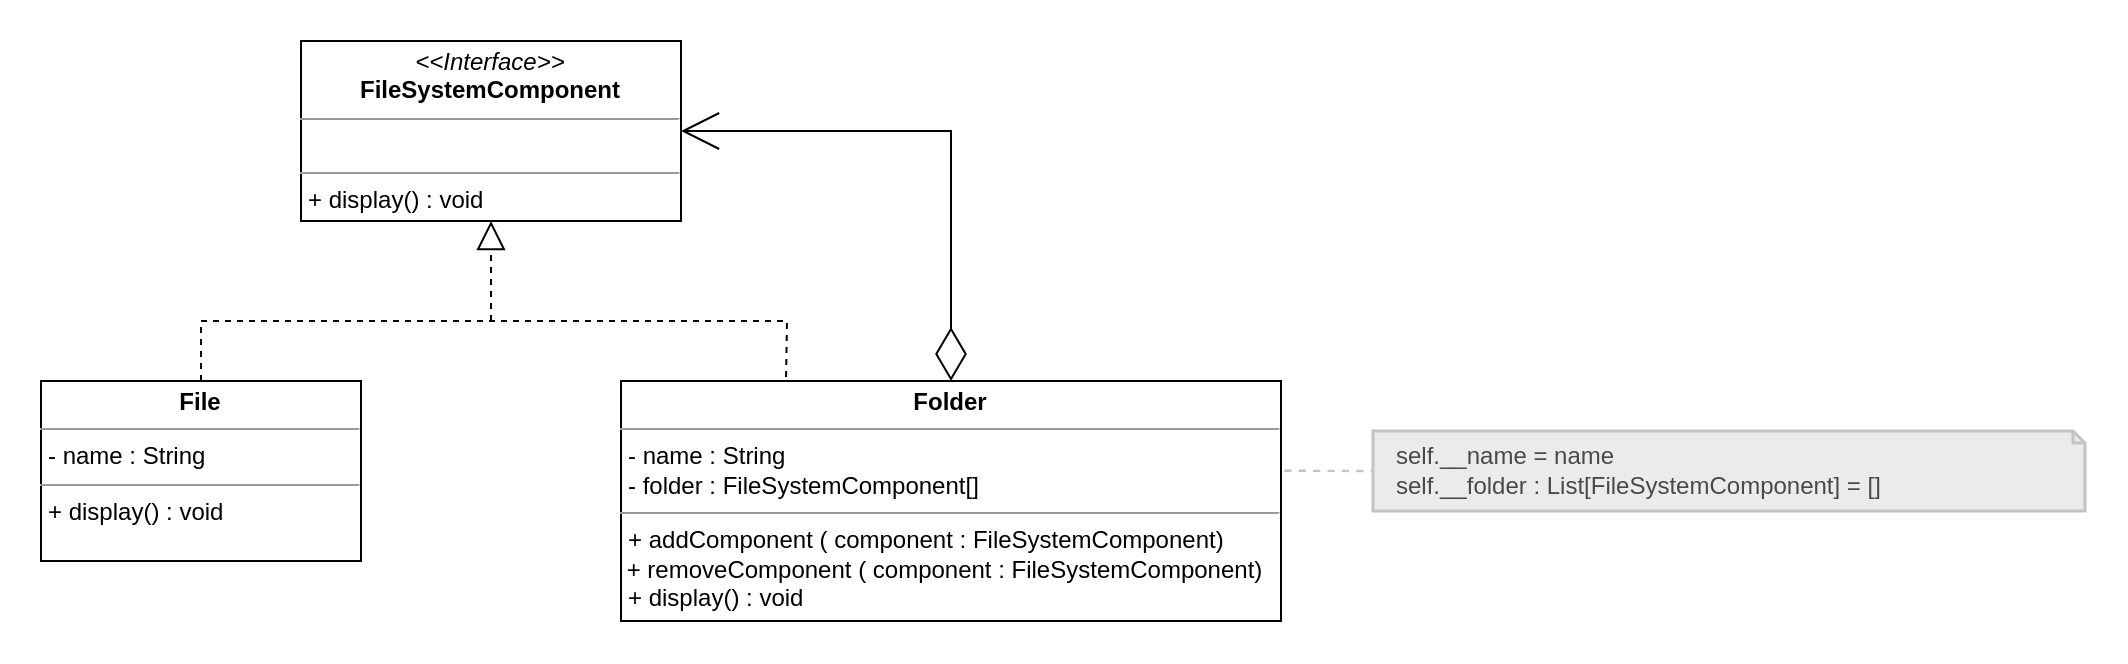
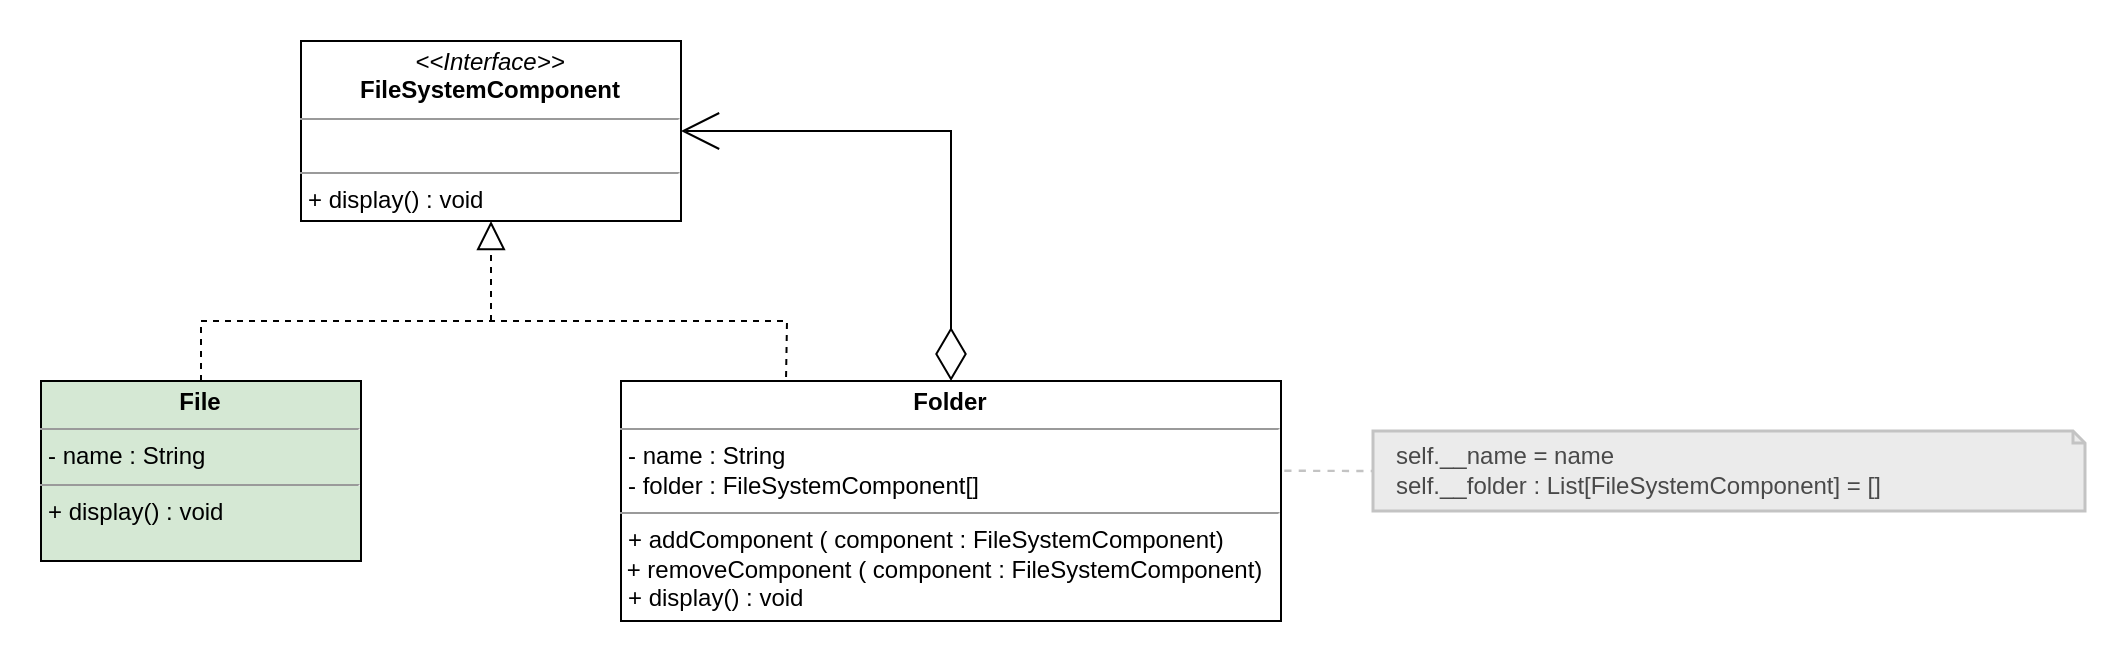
(201, 471) -> (201, 471)
